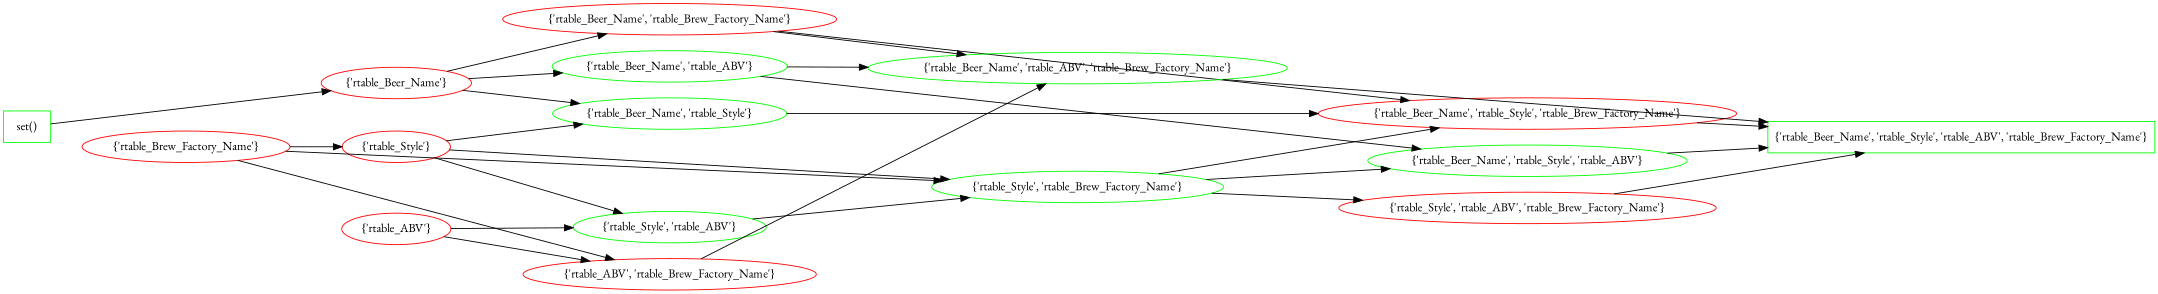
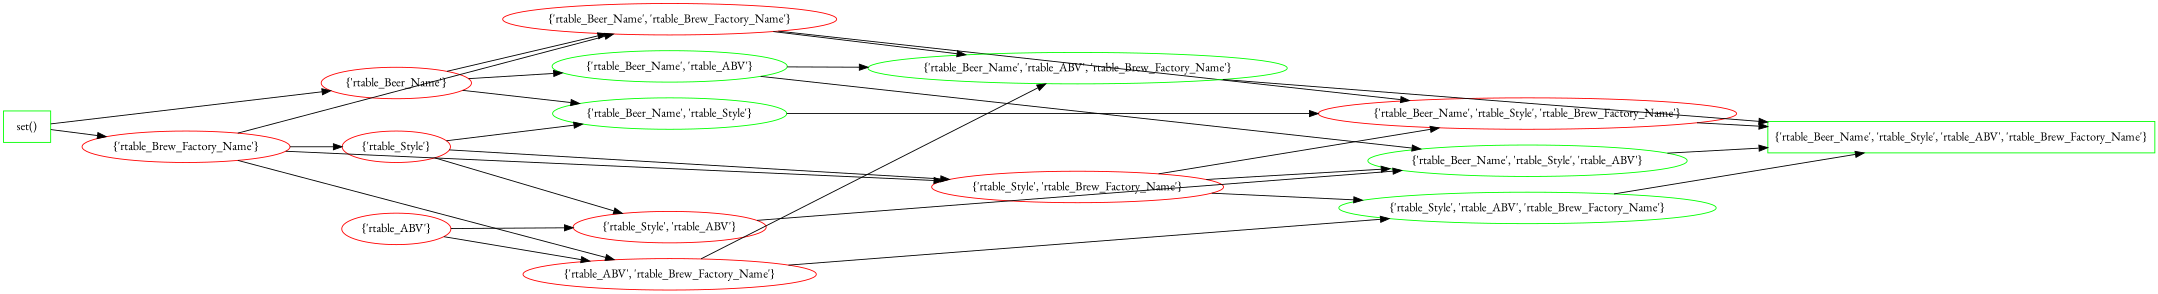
none -> (421, 85)
none -> (74, 133)
(1078, 187) -> (1078, 187)
(1528, 208) -> (1528, 208)
(857, 209) -> (1075, 196)
(670, 227) -> (670, 227)
none -> (1084, 242)
